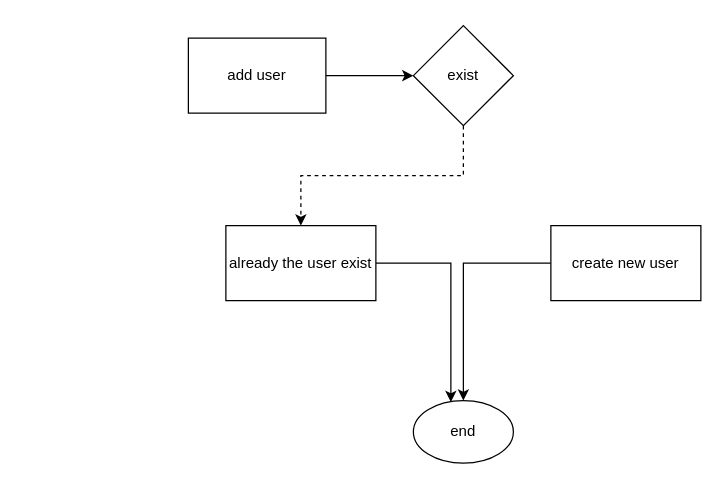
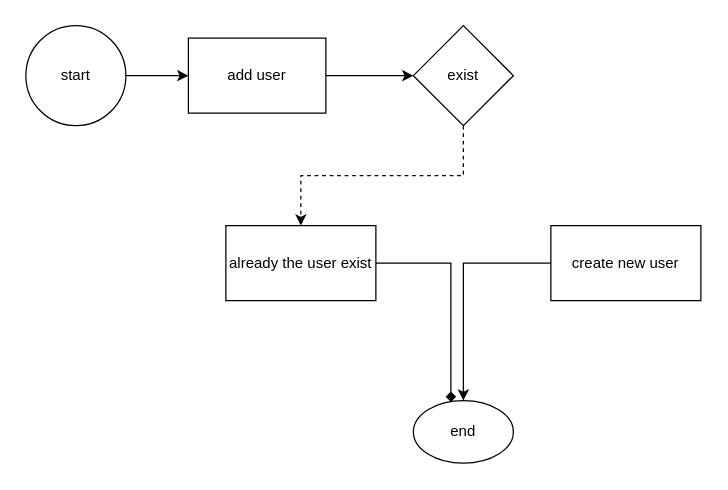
none -> (76, 76)
none -> (153, 76)
(451, 392) -> (451, 391)
